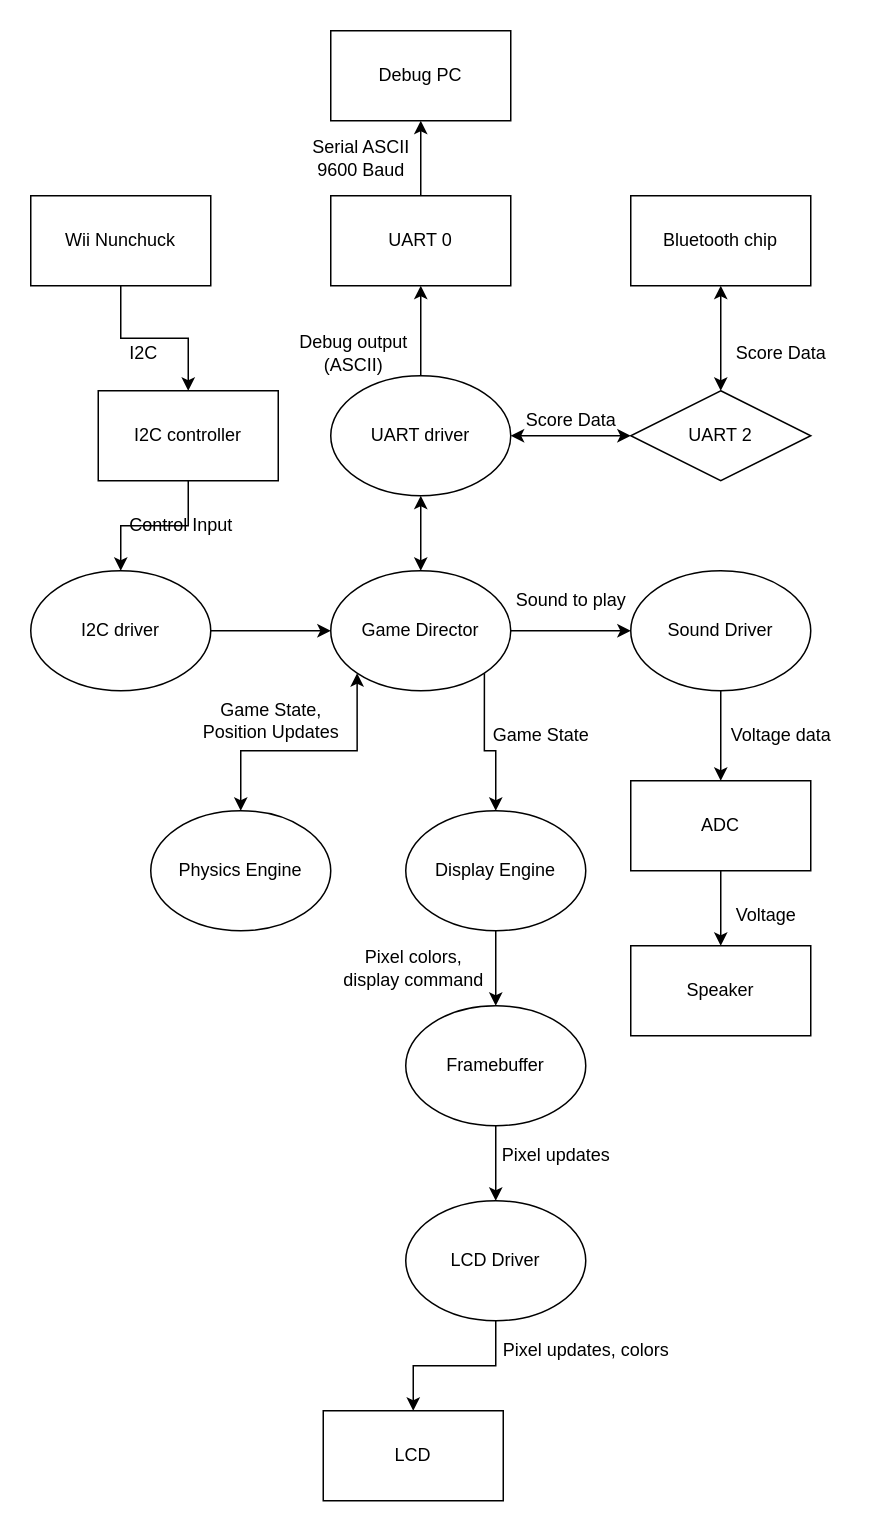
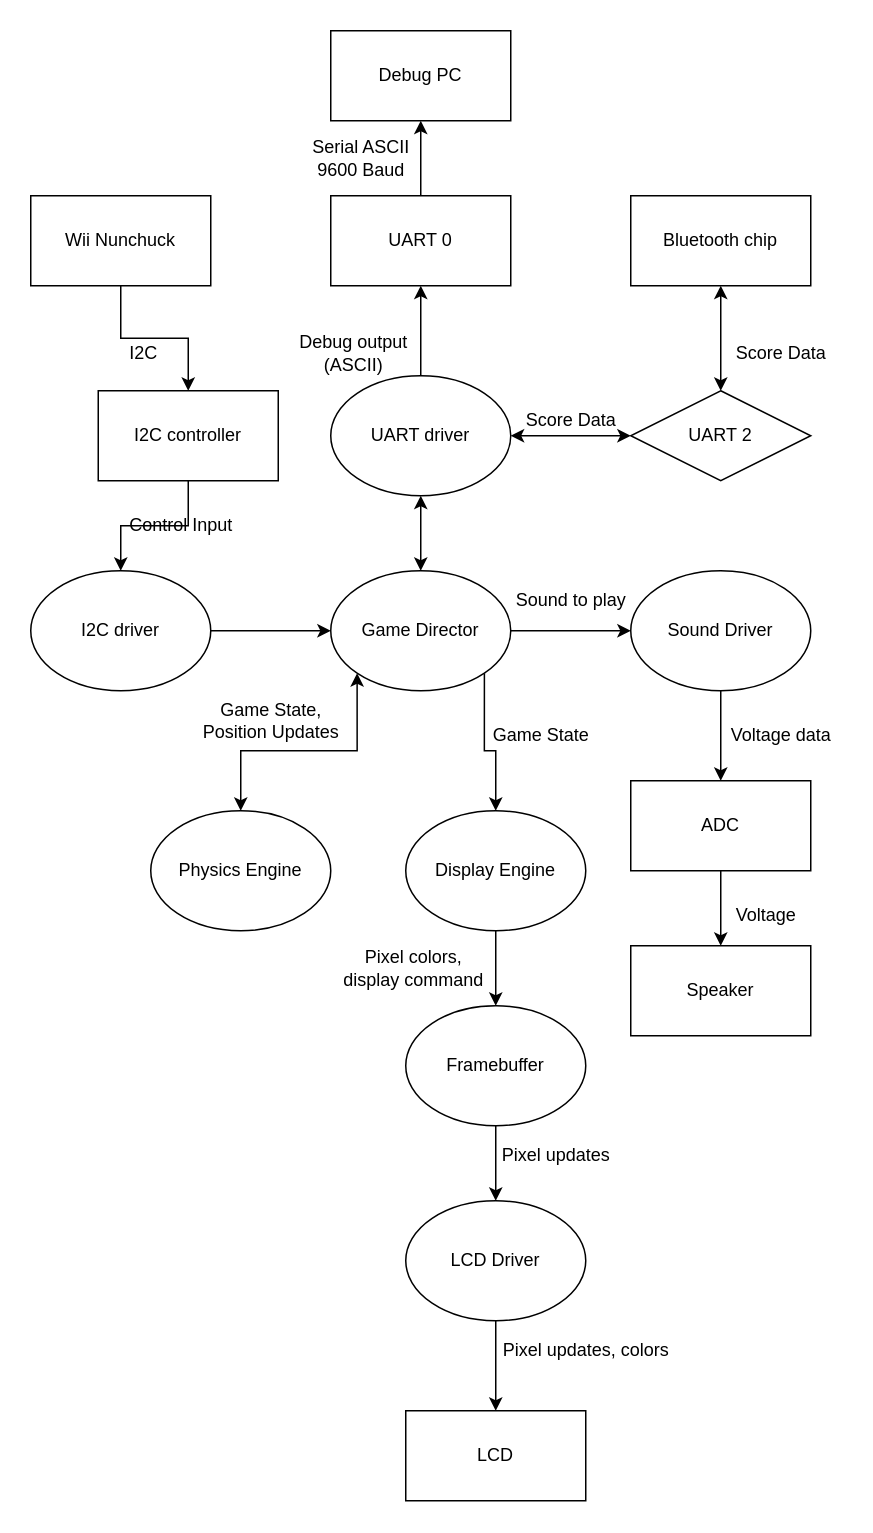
(413, 1456) -> (496, 1456)
